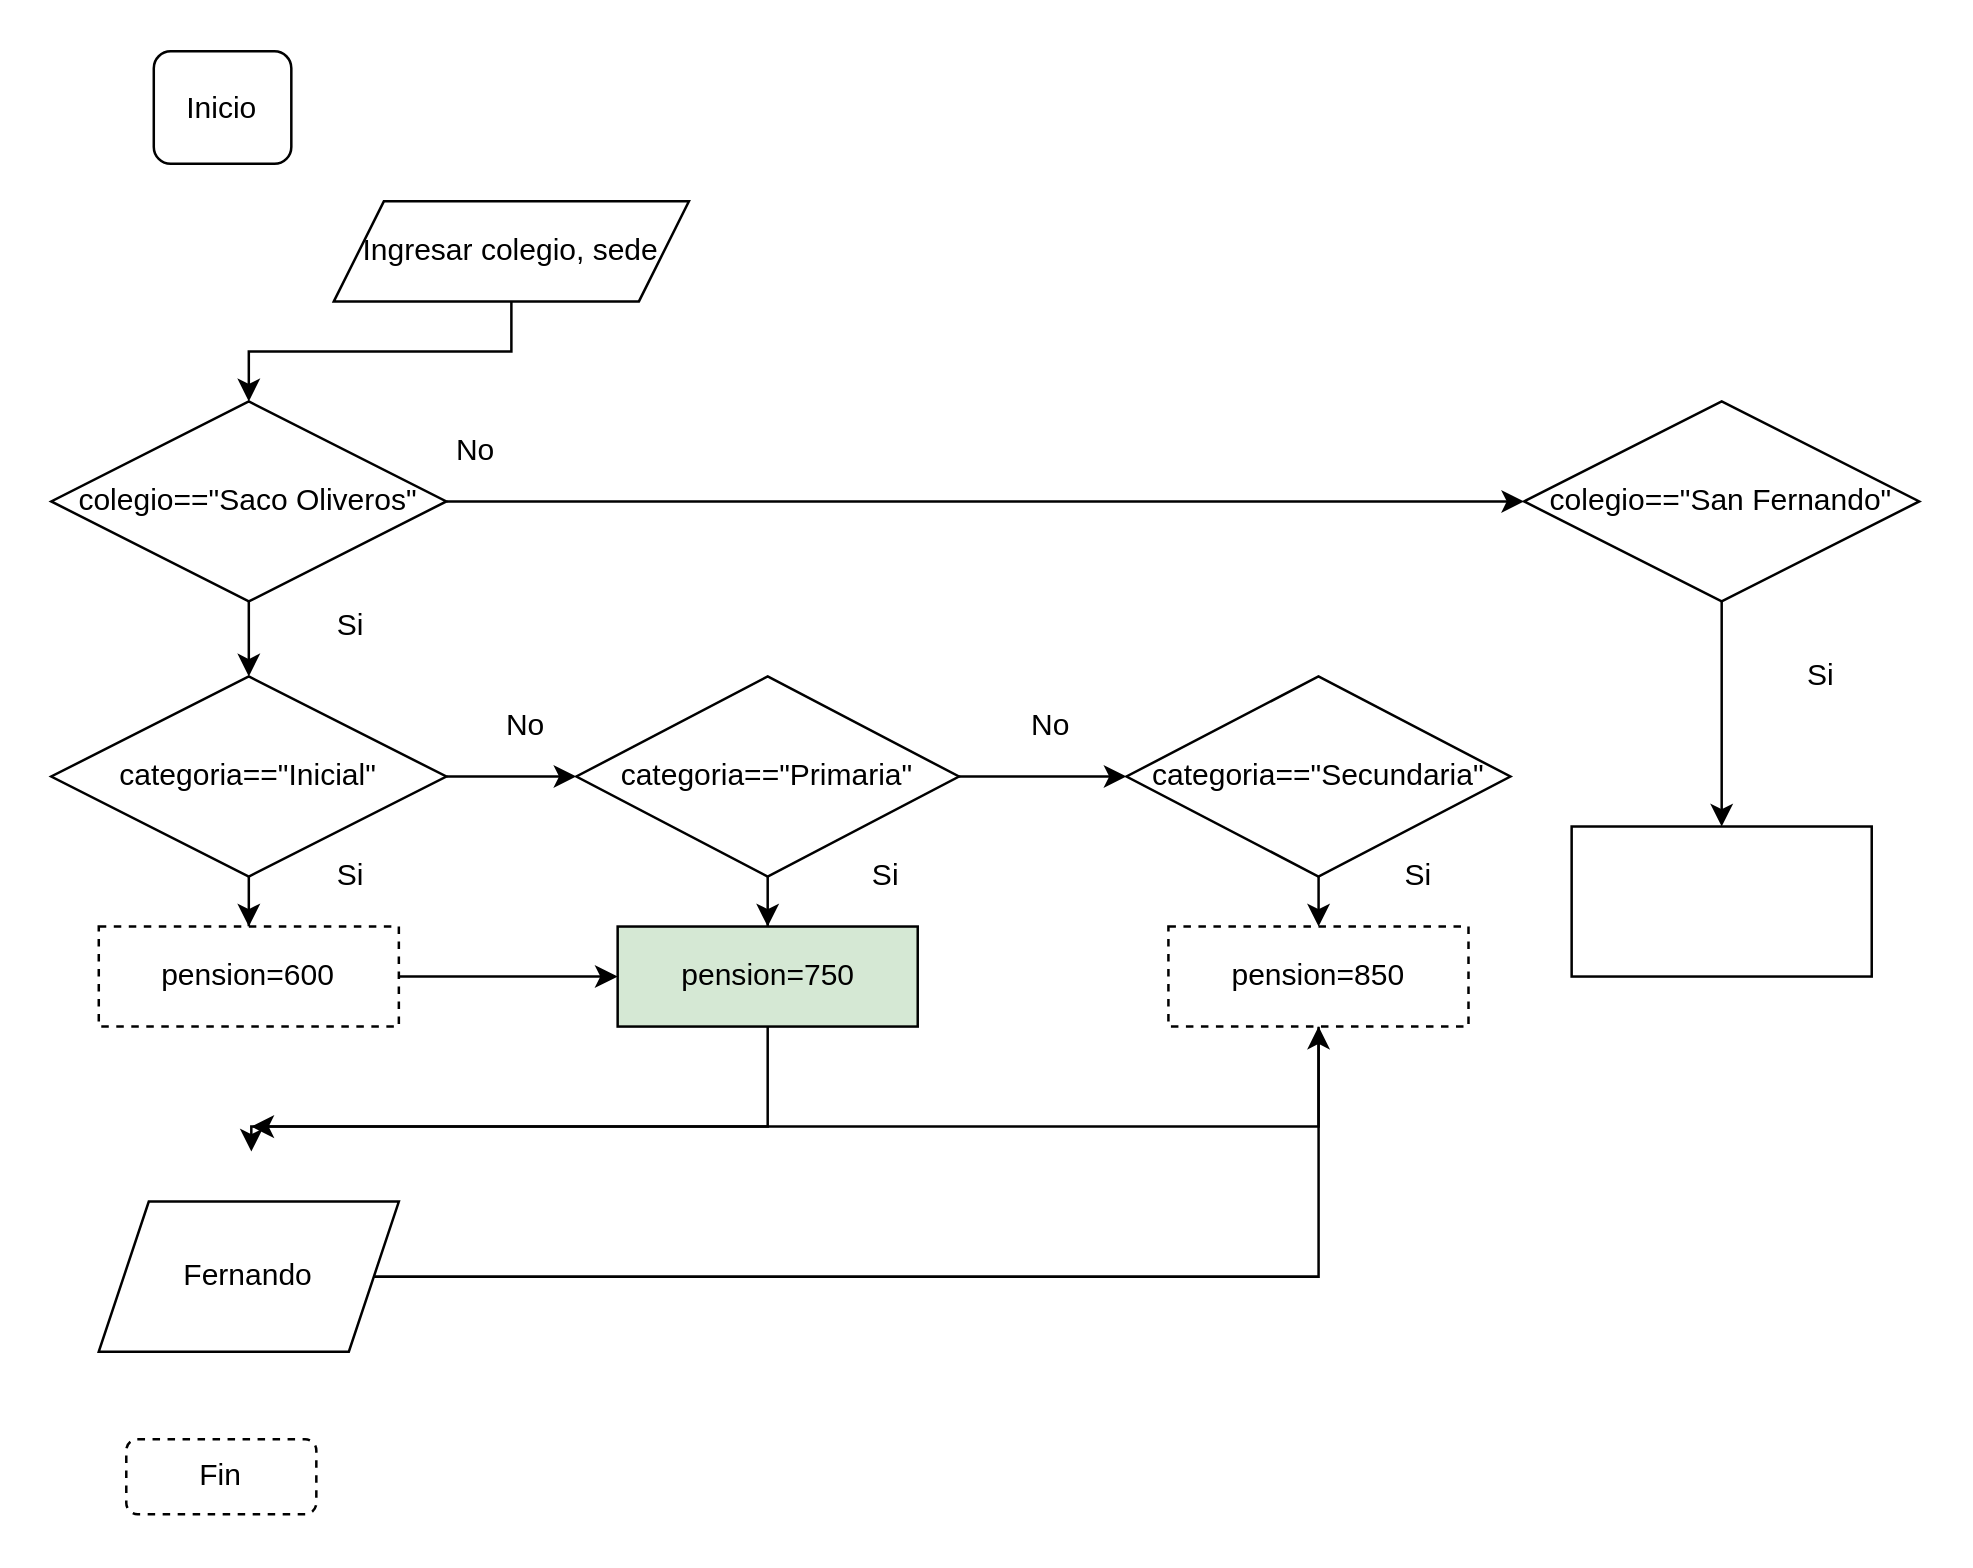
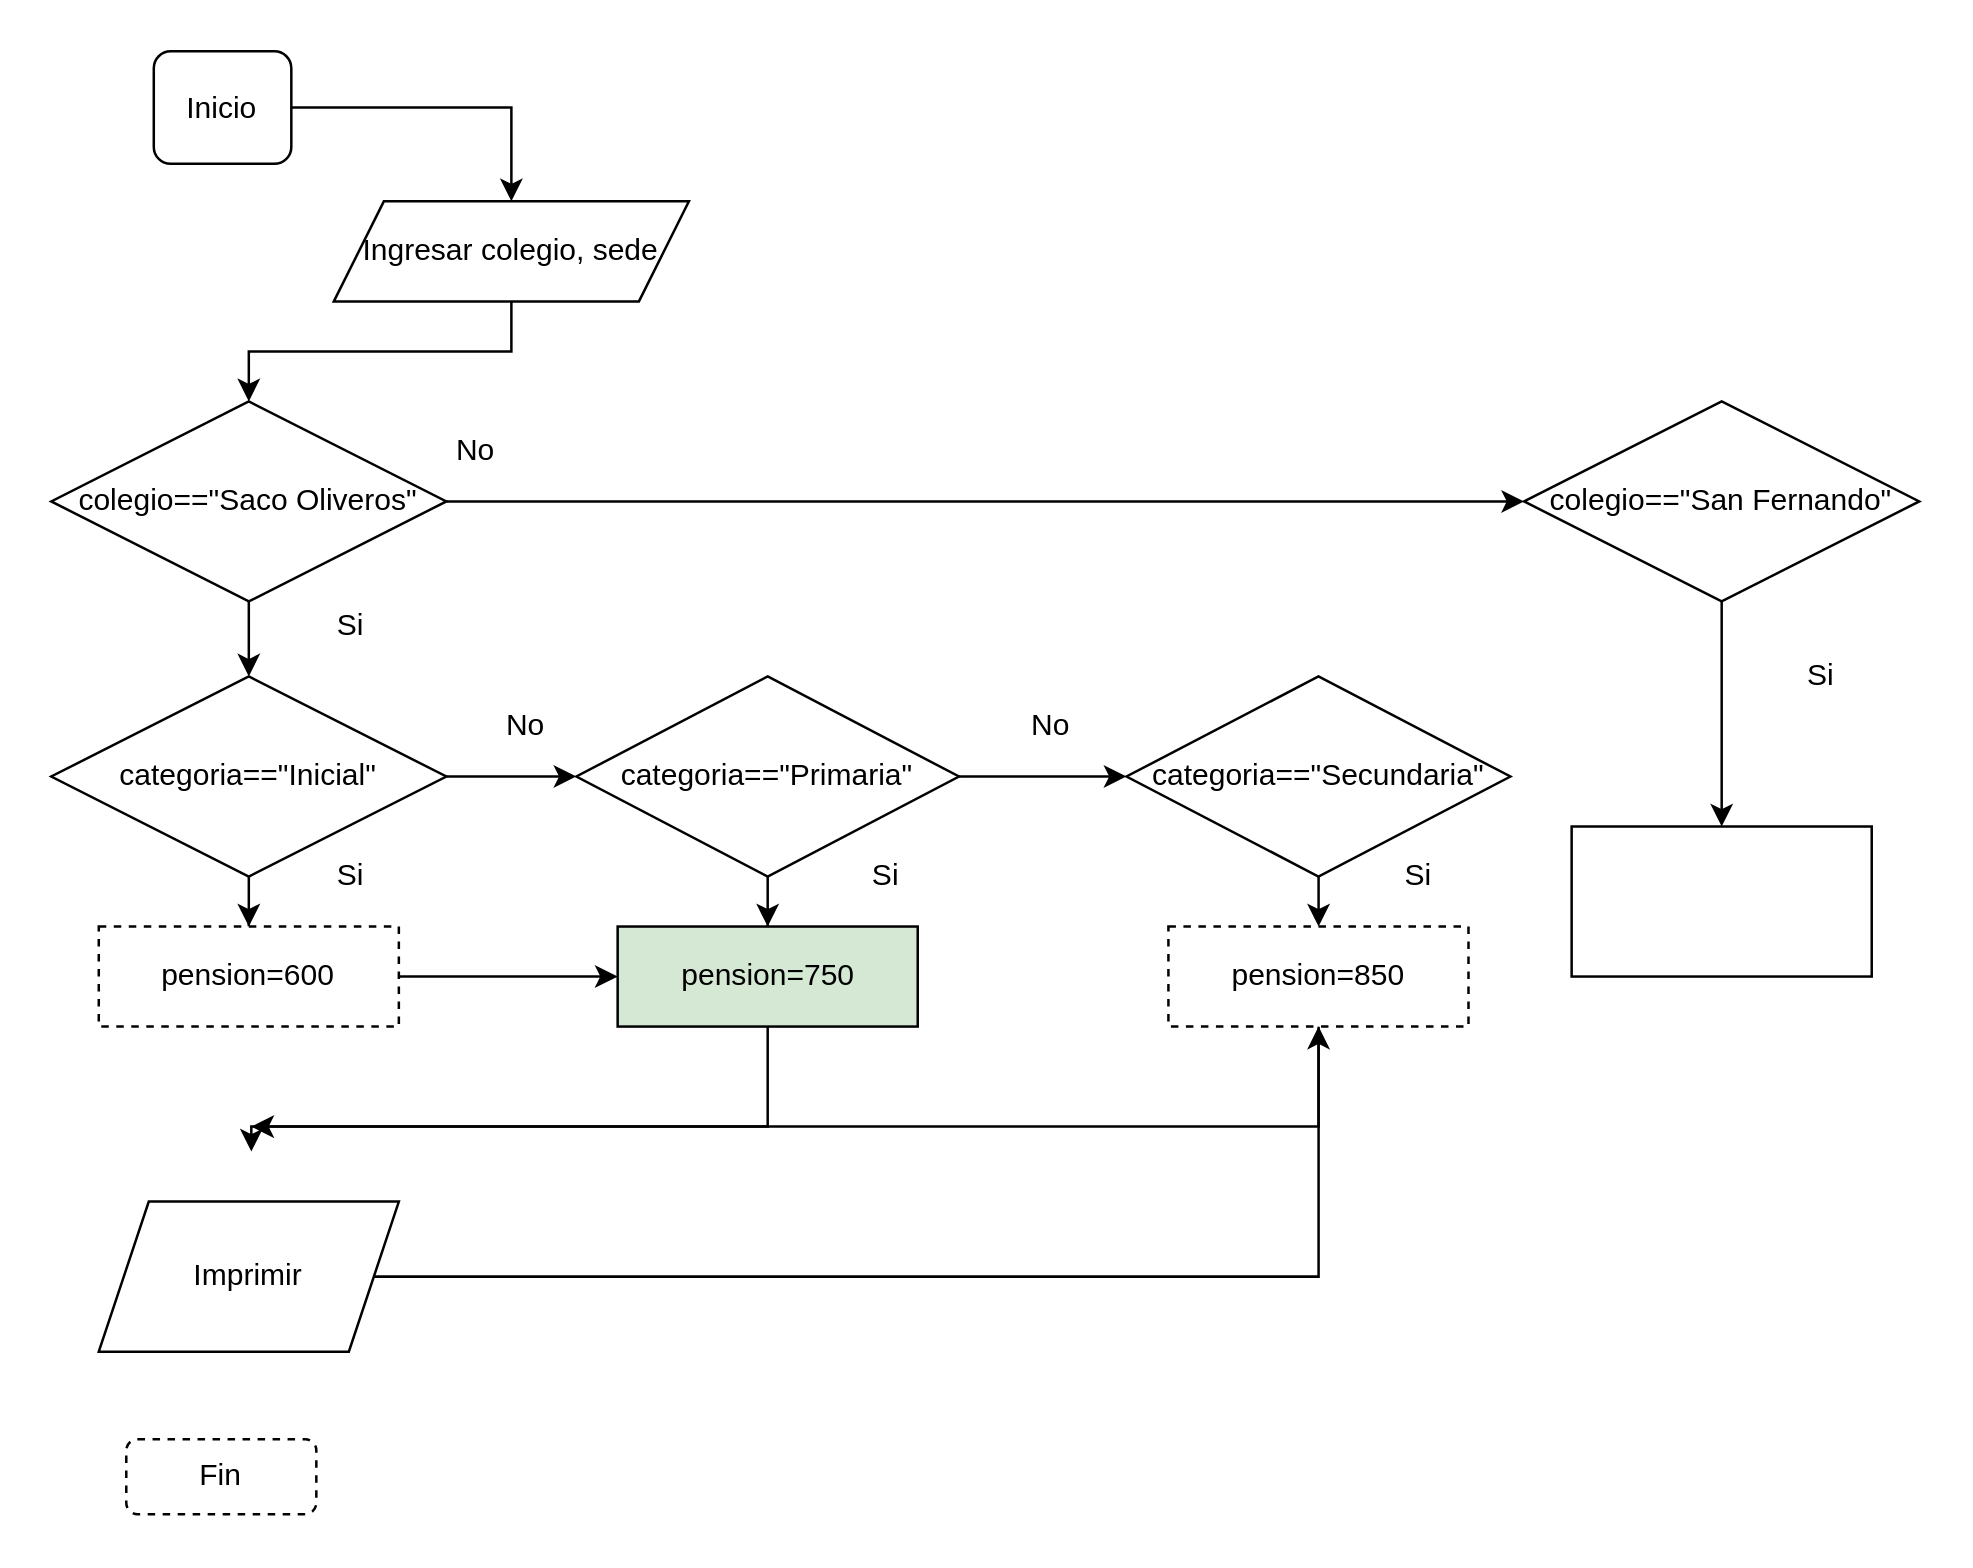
none -> (439, 108)
(249, 1276) -> (249, 1276)
